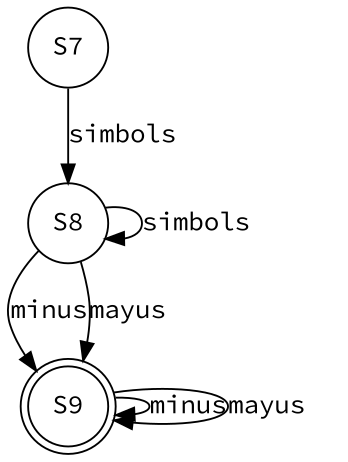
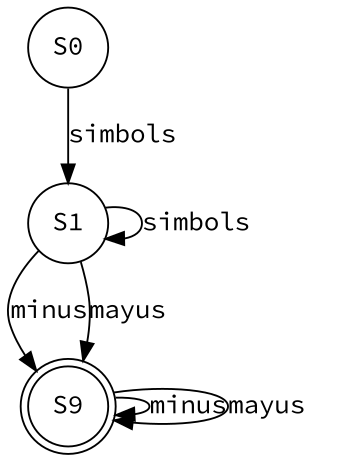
(68, 48) -> (68, 48)
(68, 223) -> (68, 223)
